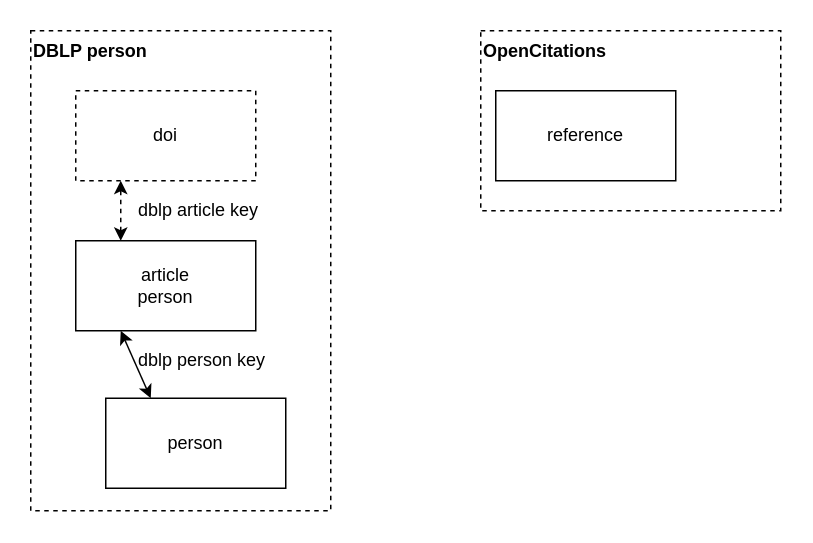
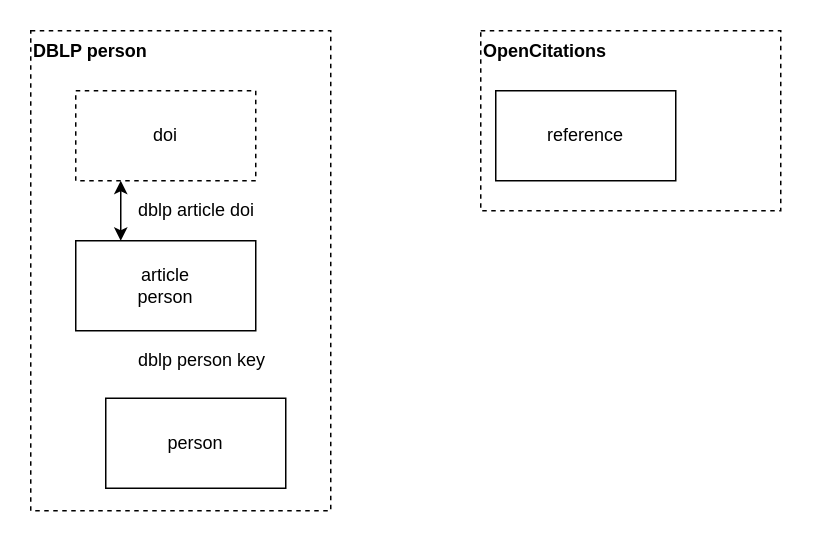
(121, 211) -> (121, 211)
(208, 211) -> (205, 211)
(136, 365) -> none
